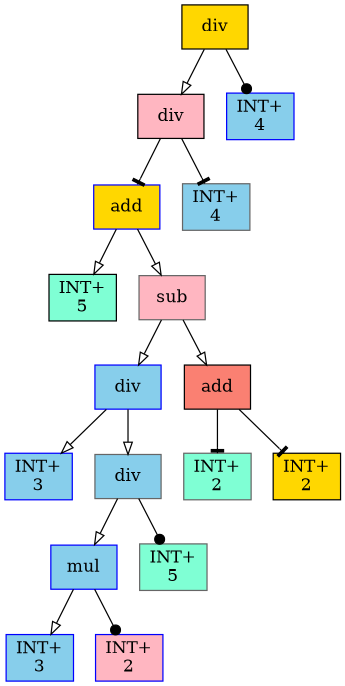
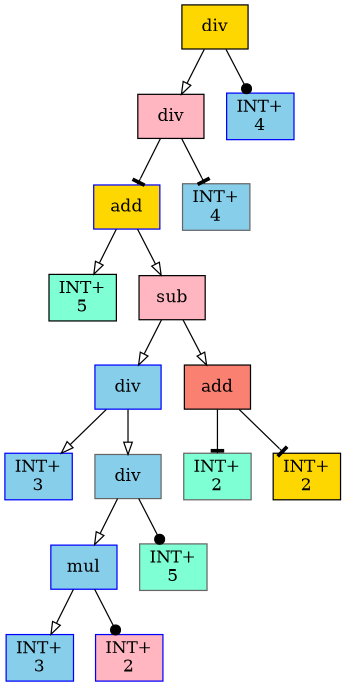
(172, 298) -> (172, 298)
